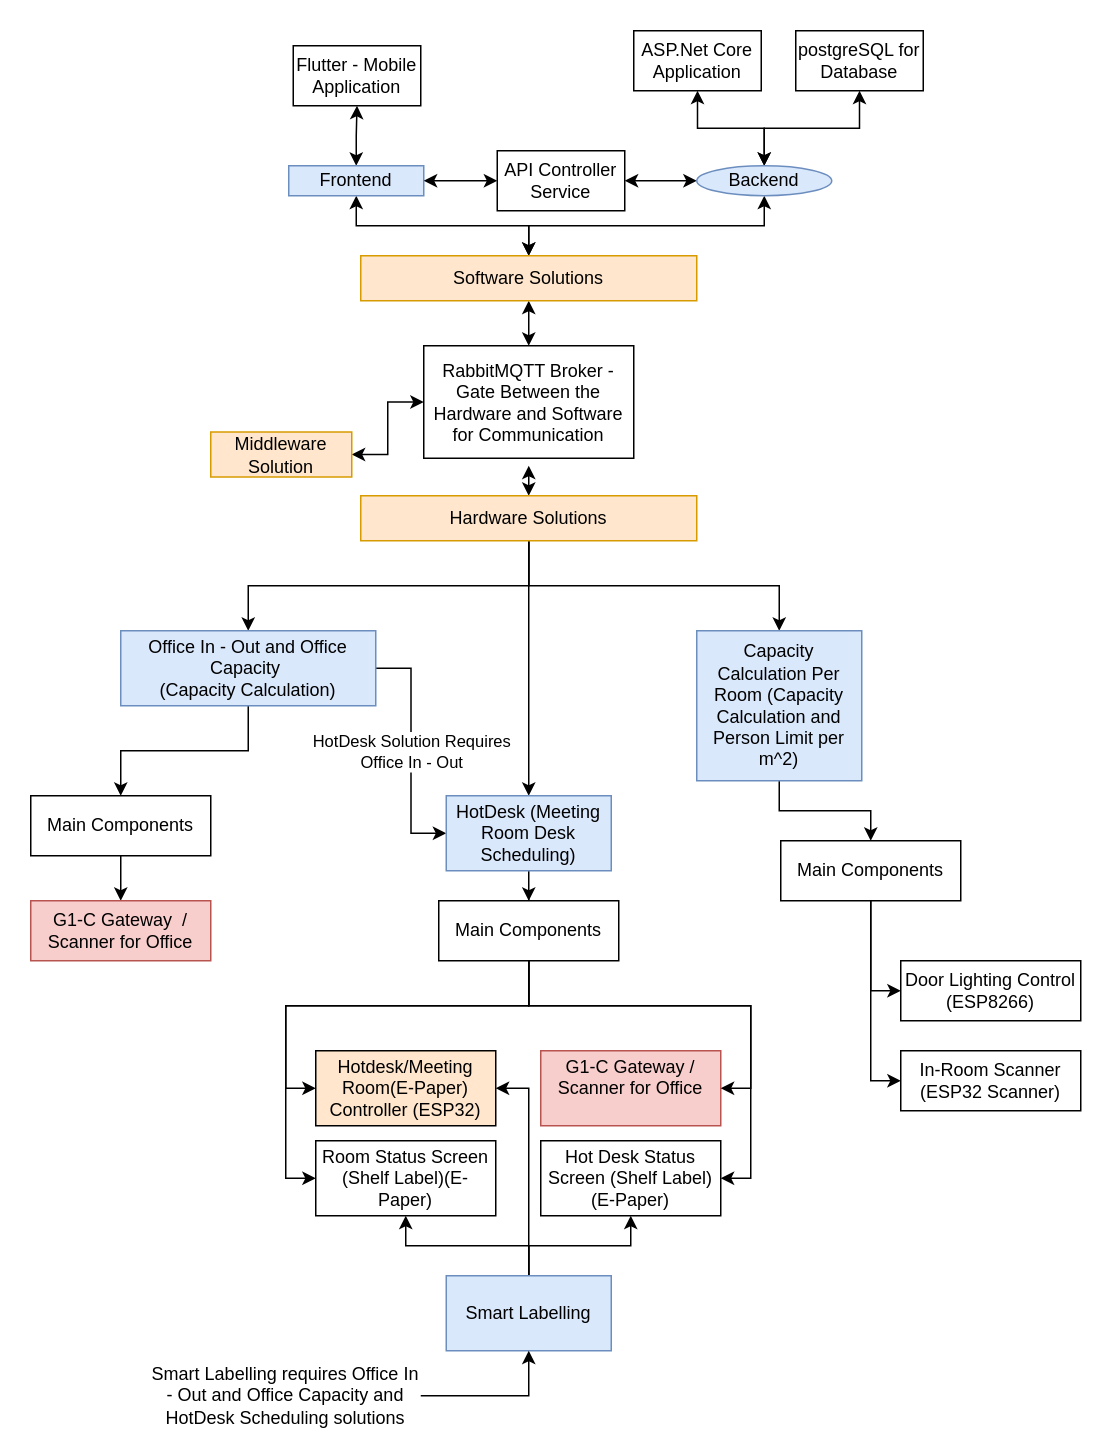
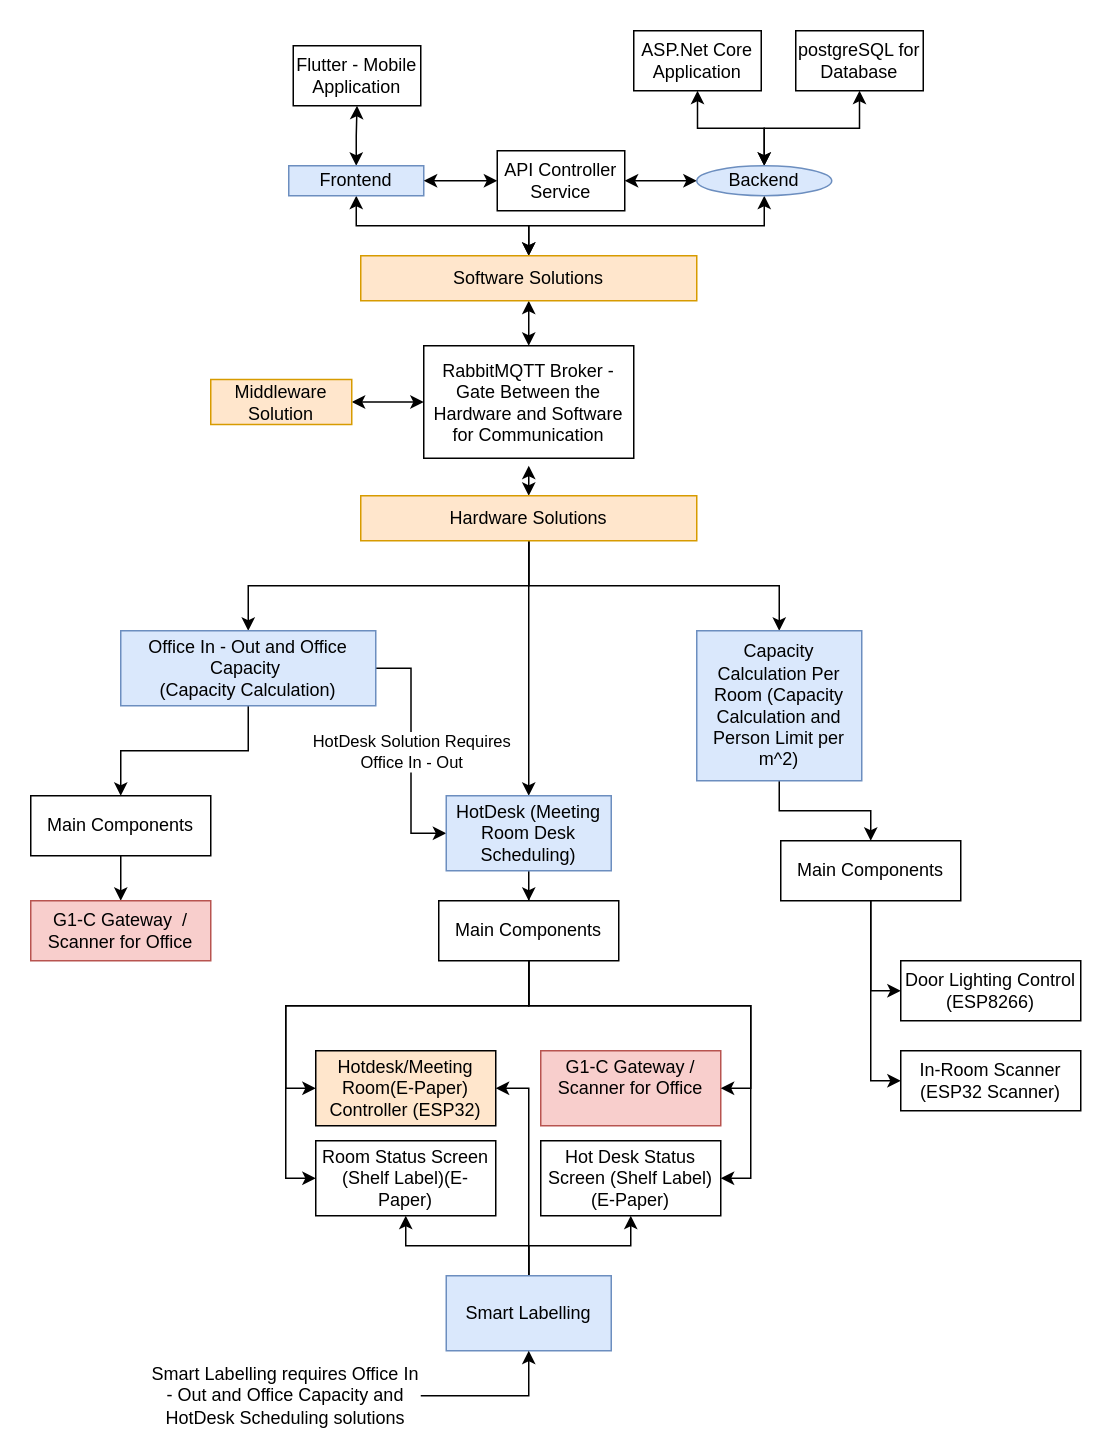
(281, 455) -> (281, 402)
